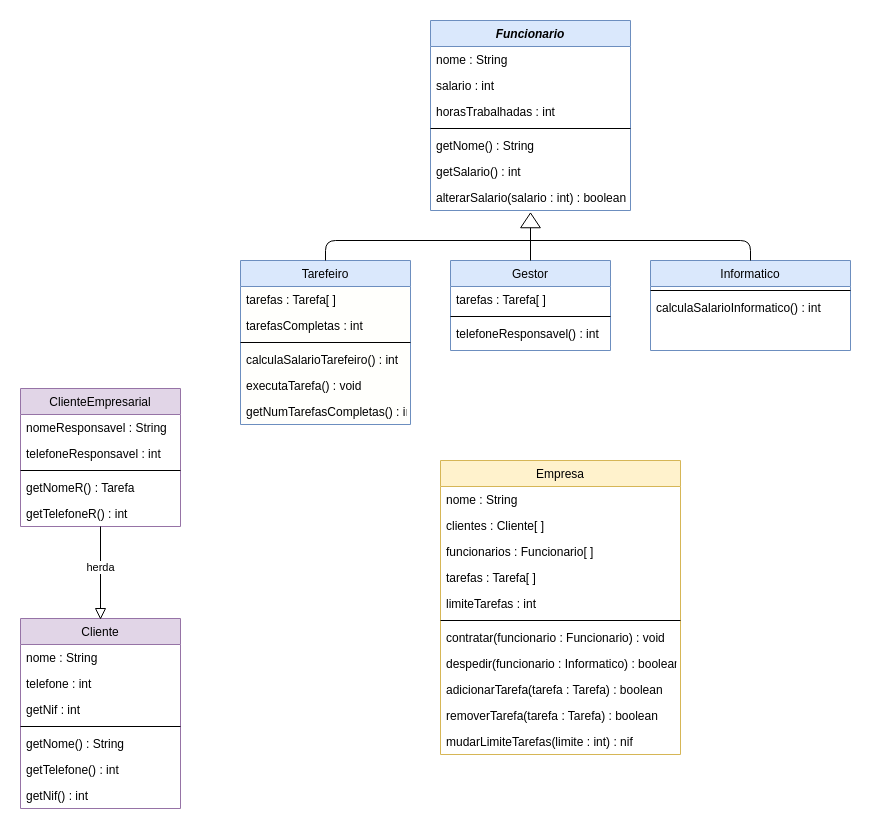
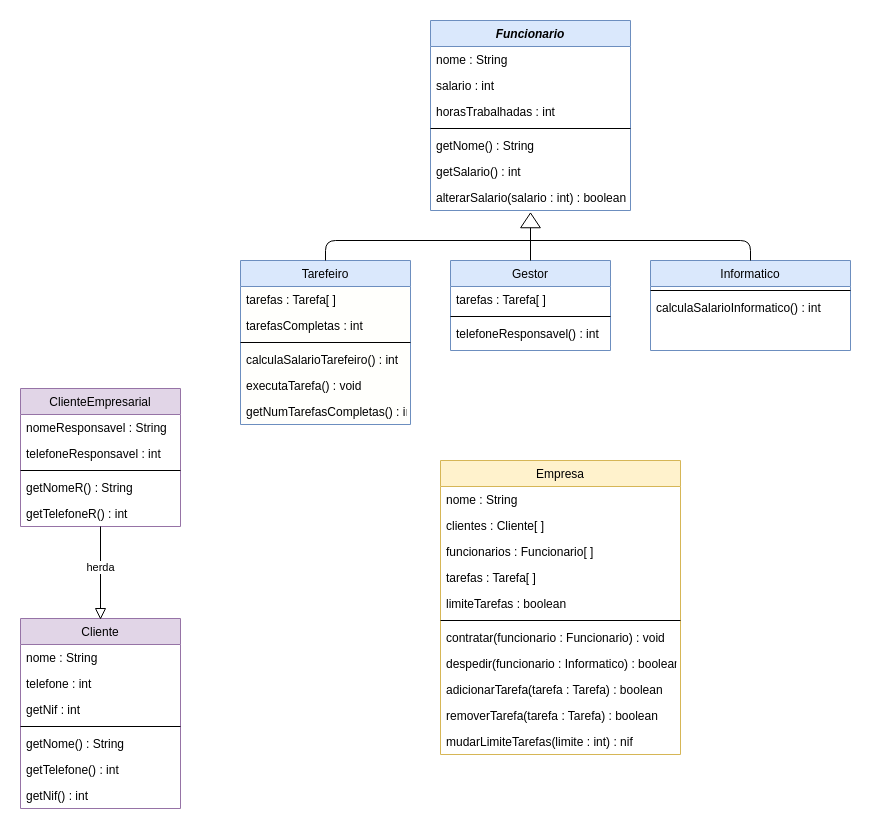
(85, 488) -> (84, 488)
(499, 604) -> (512, 604)
